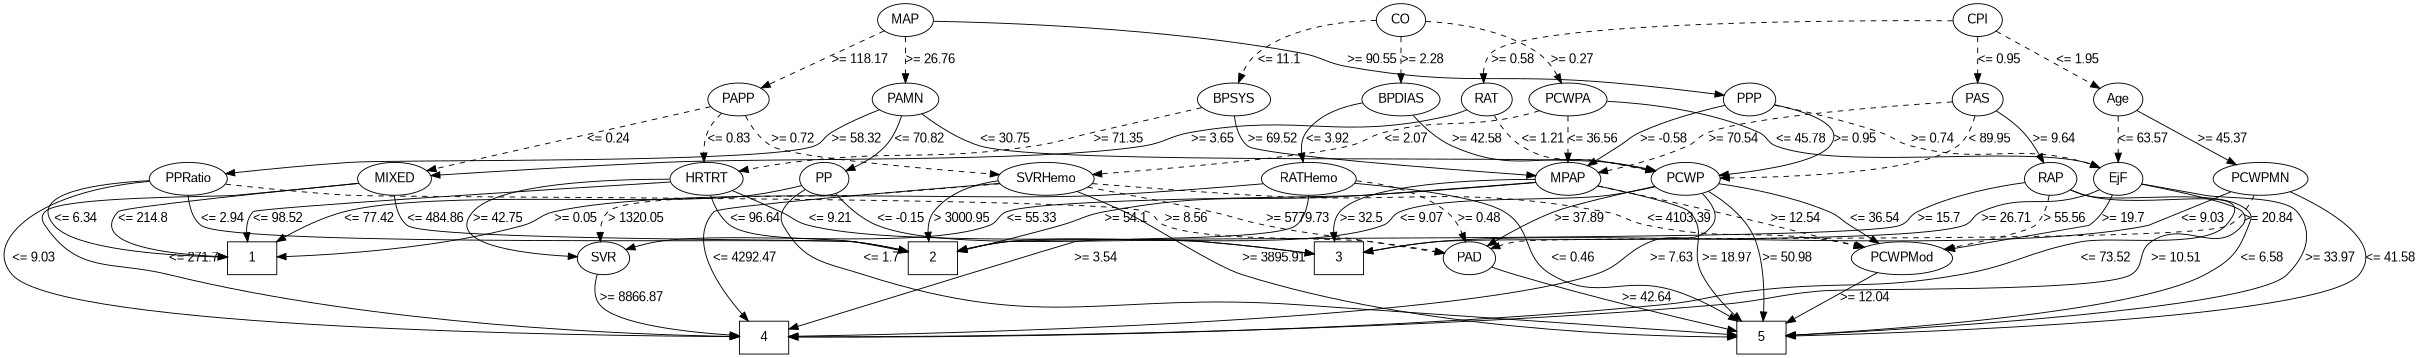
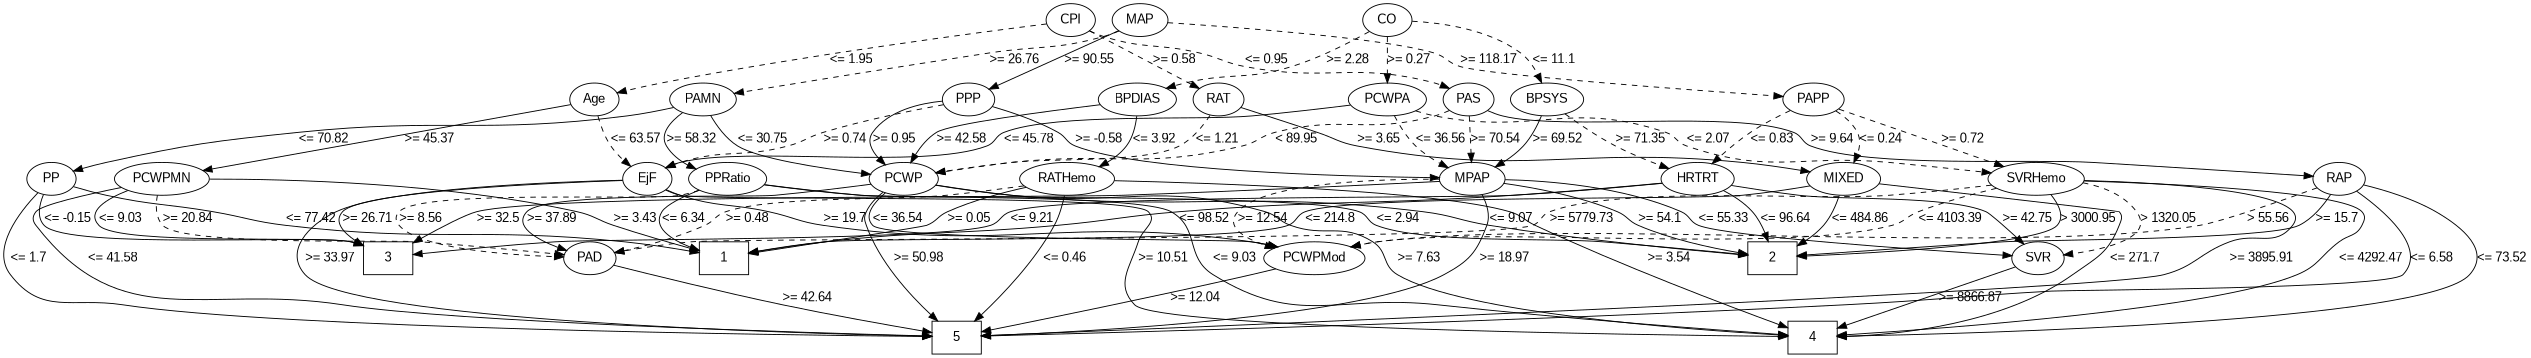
none -> (417, 188)
